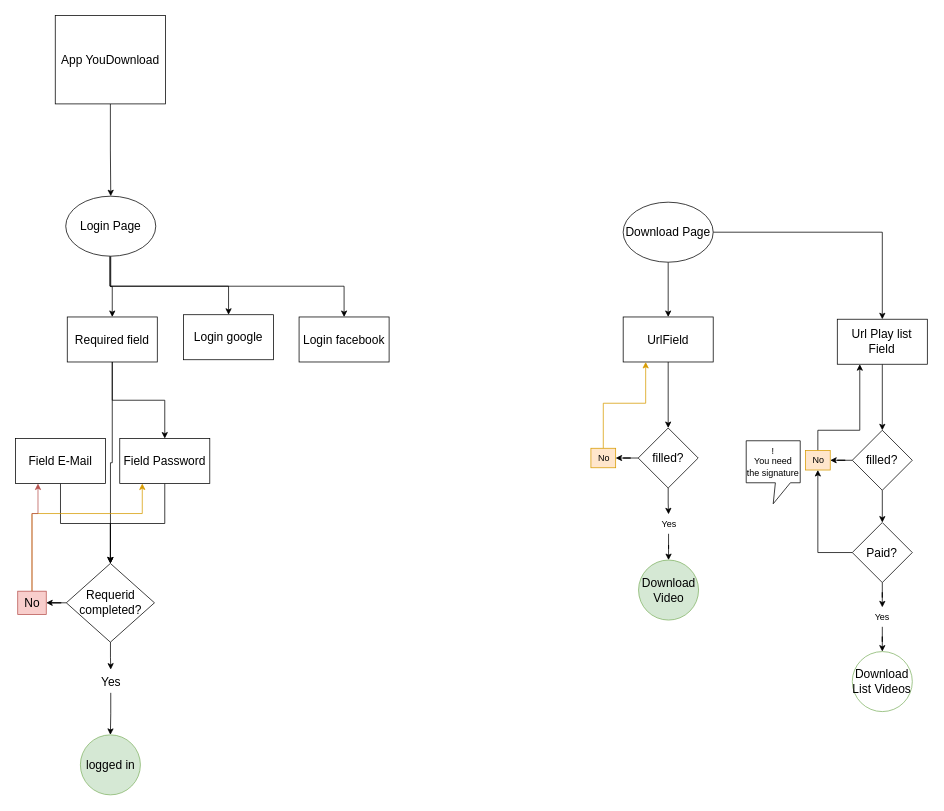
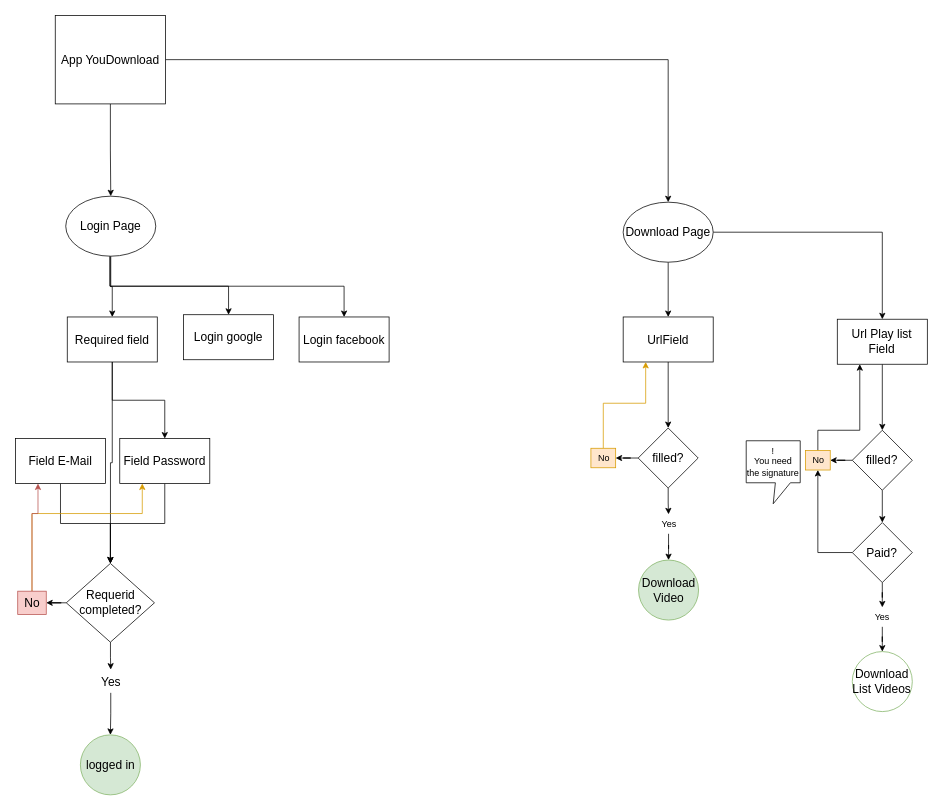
none -> (485, 60)
